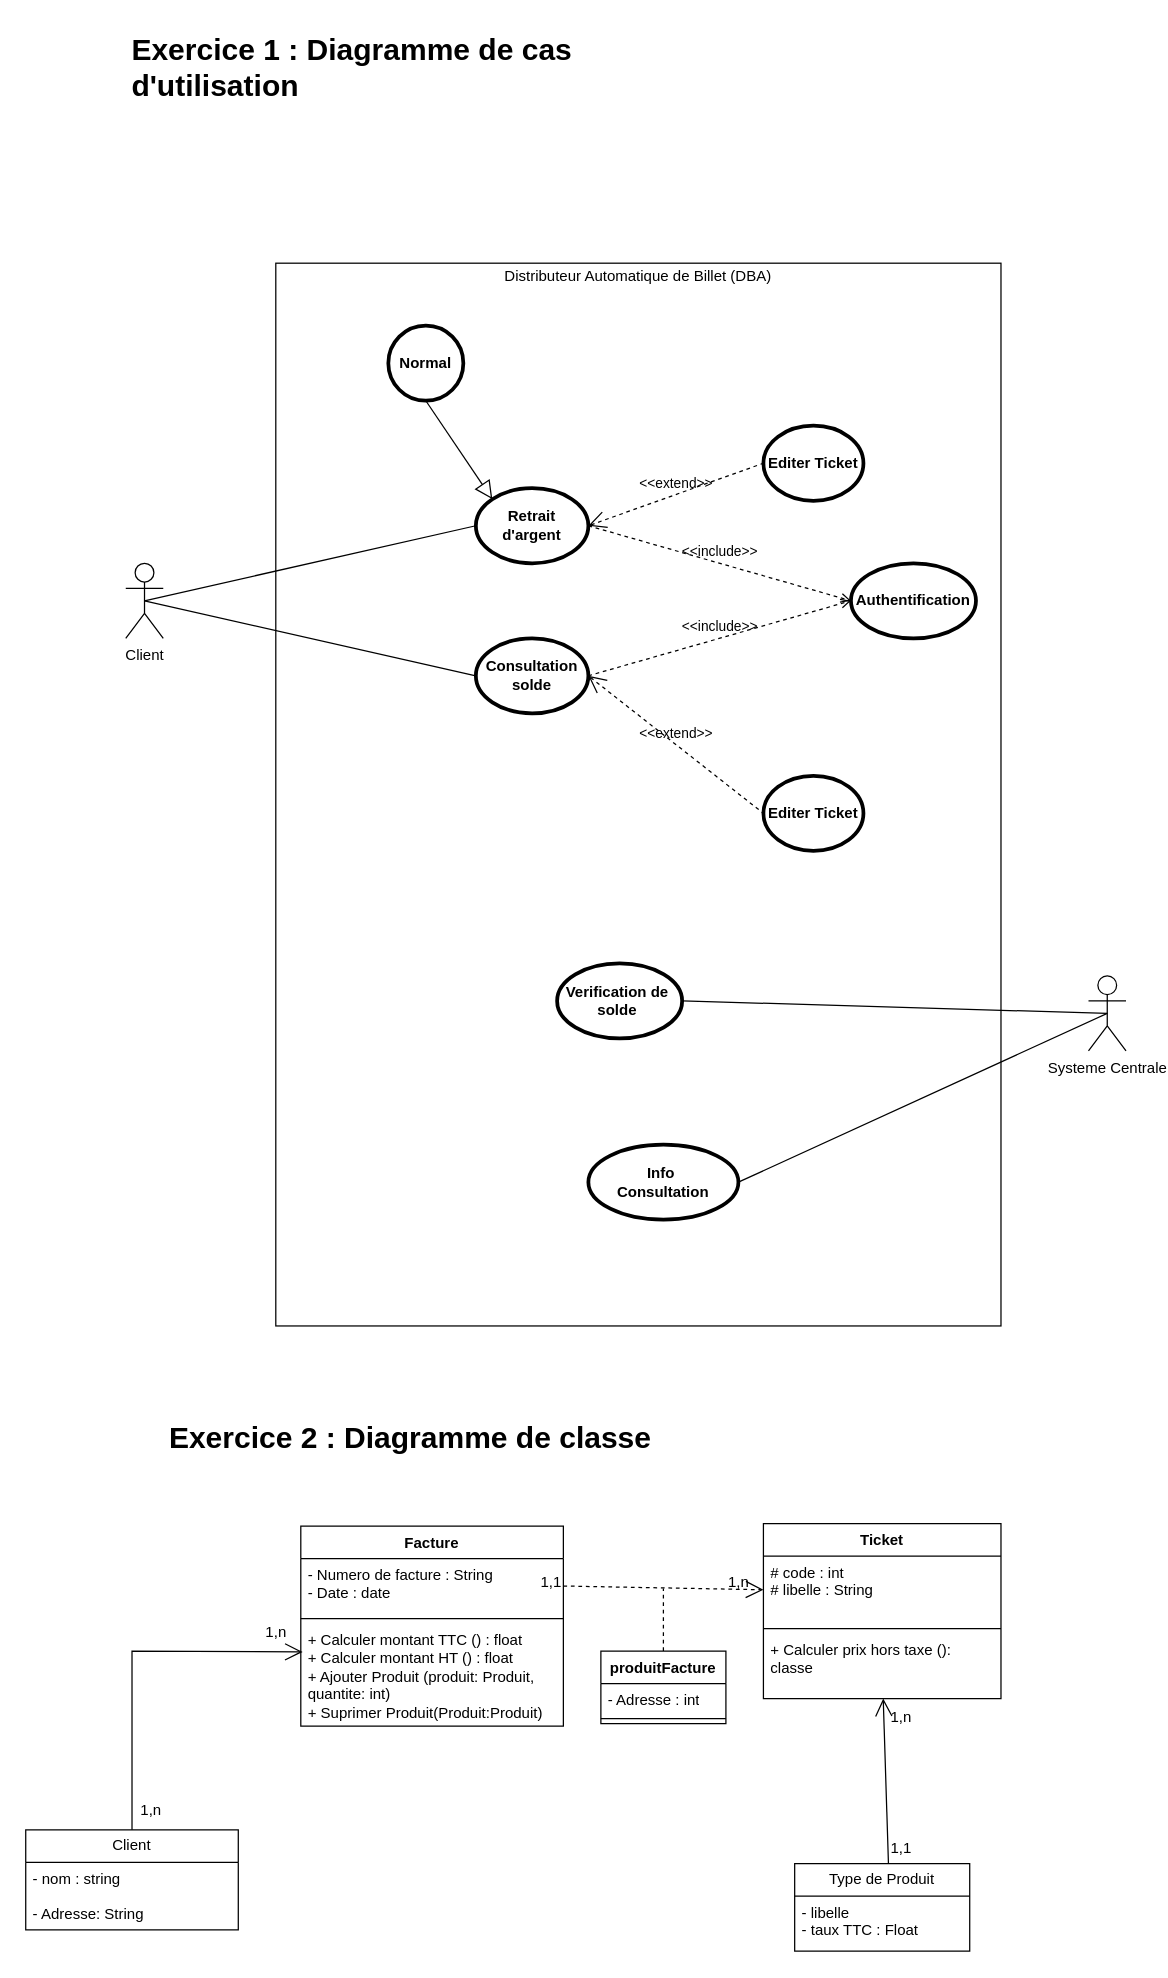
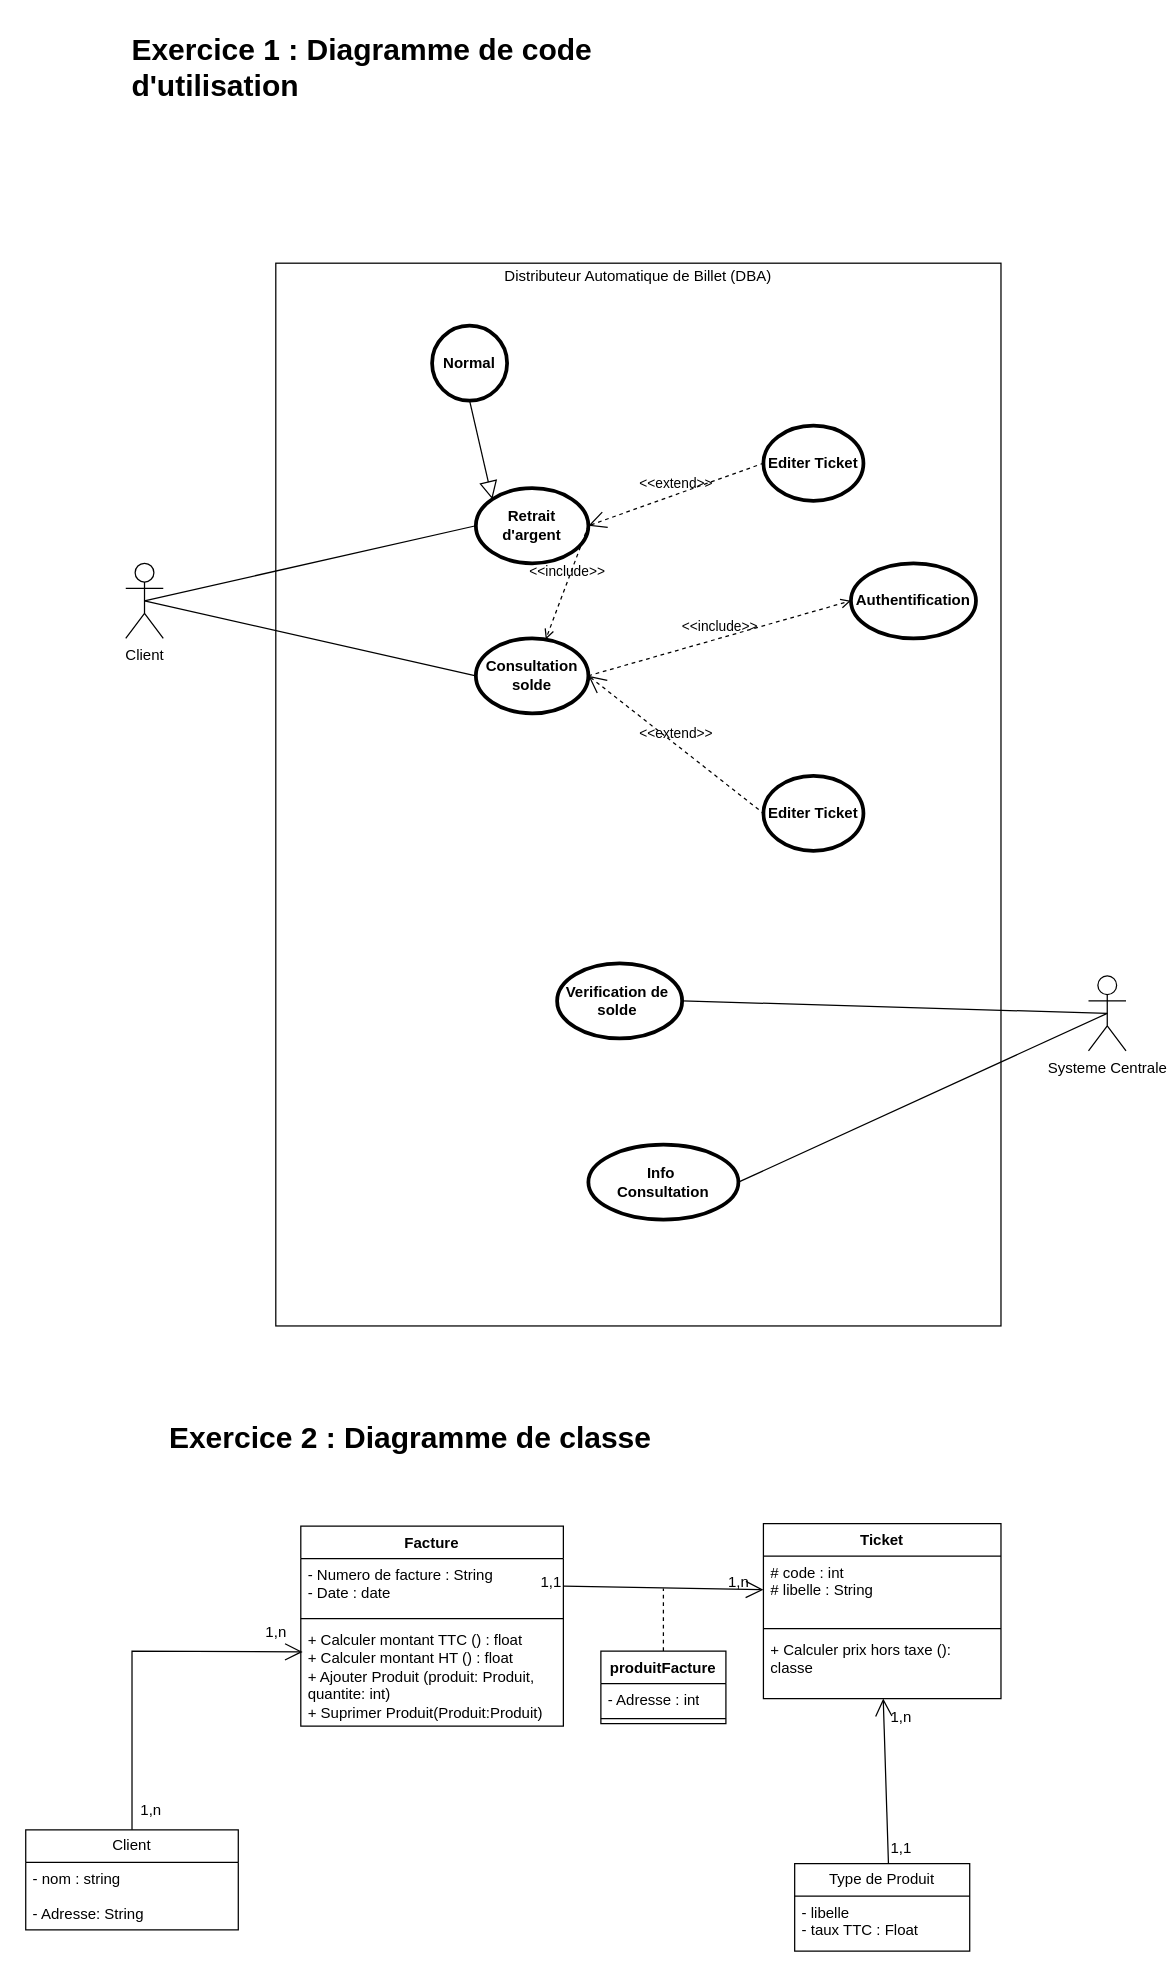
(285, 22) -> (289, 22)
(426, 363) -> (469, 363)
(718, 563) -> (563, 591)
(662, 1587) -> (662, 1587)
